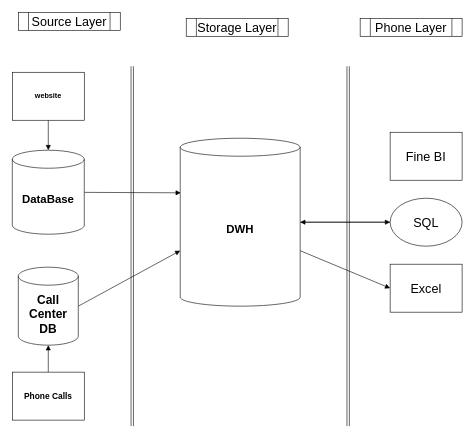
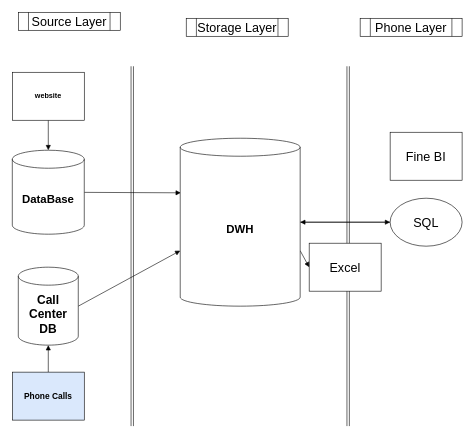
(426, 288) -> (345, 267)
(48, 396) -> (48, 396)
